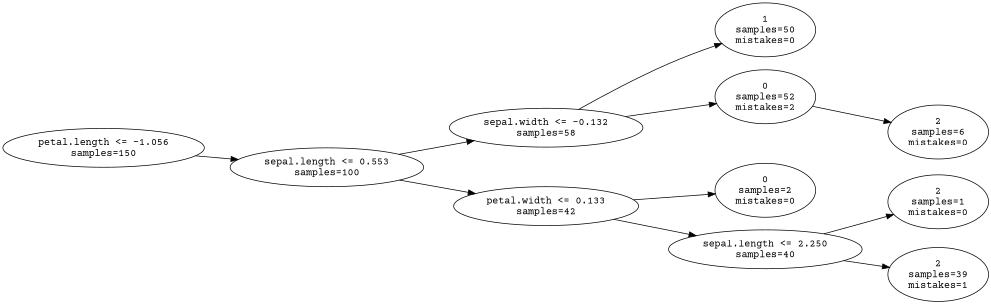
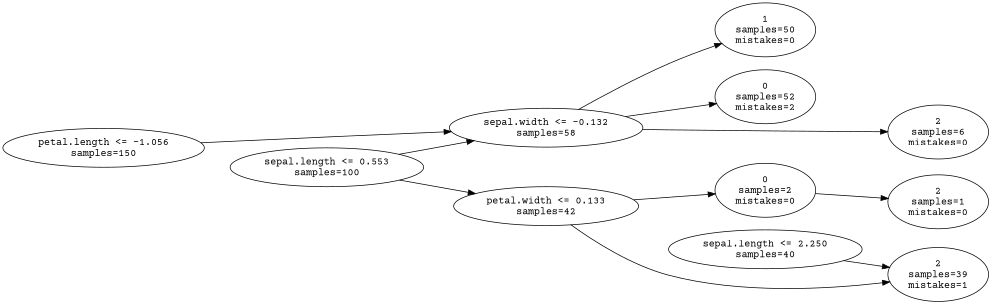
(848, 114) -> (761, 131)
(213, 157) -> (322, 137)
(855, 225) -> (848, 196)
(651, 227) -> (720, 285)
